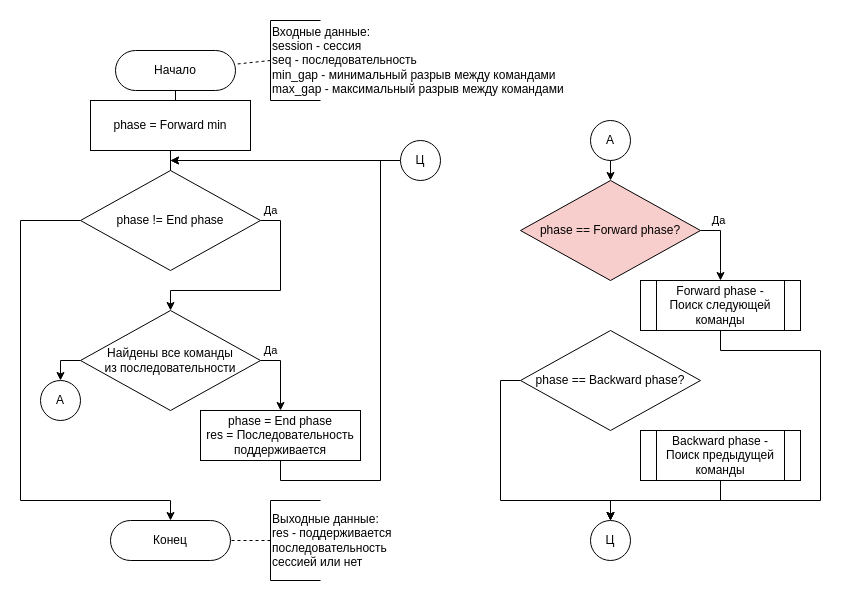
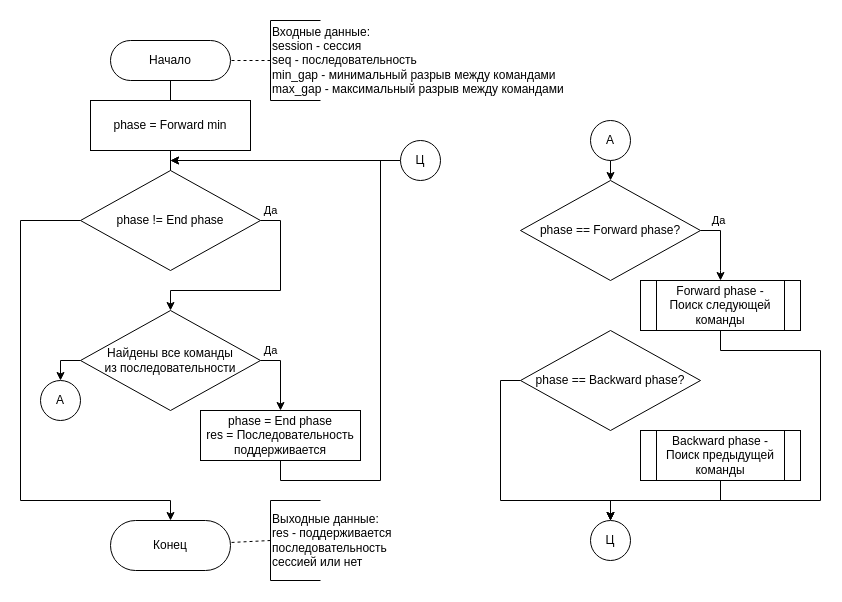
(176, 71) -> (171, 61)
(611, 231) -> (611, 231)
(171, 541) -> (171, 546)
